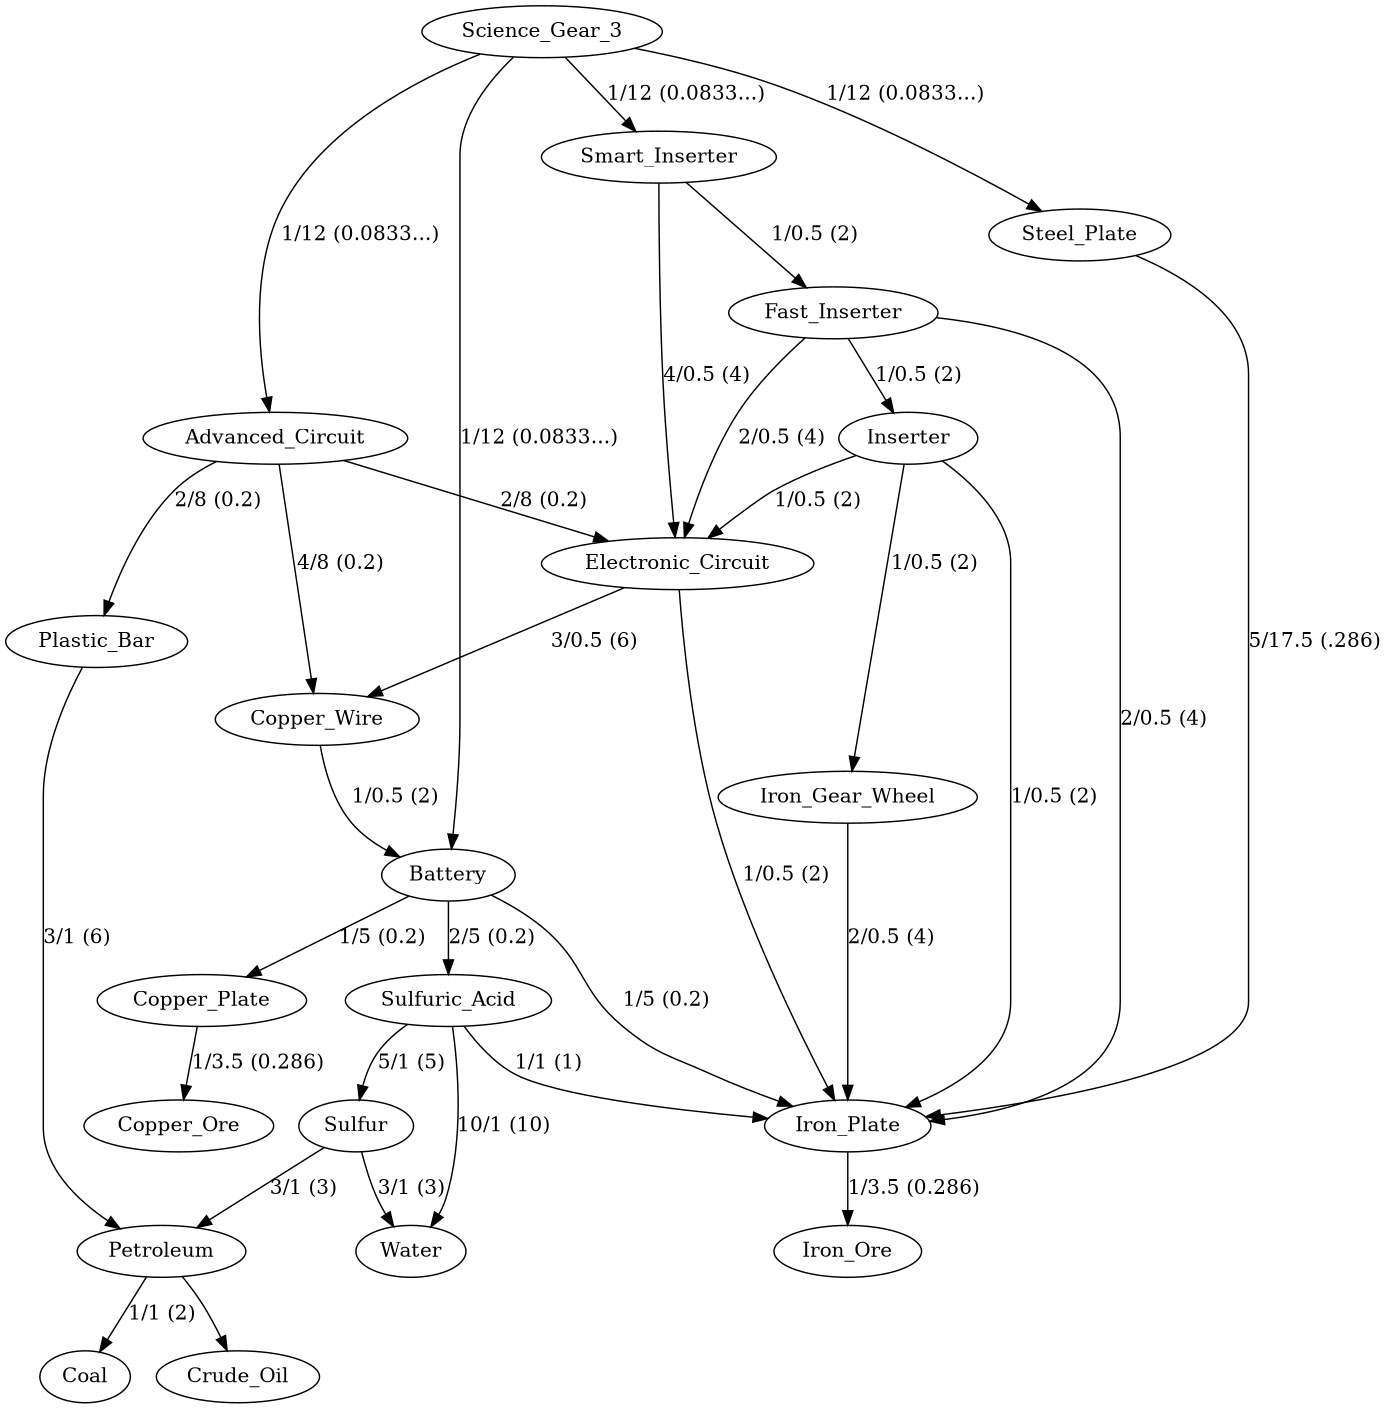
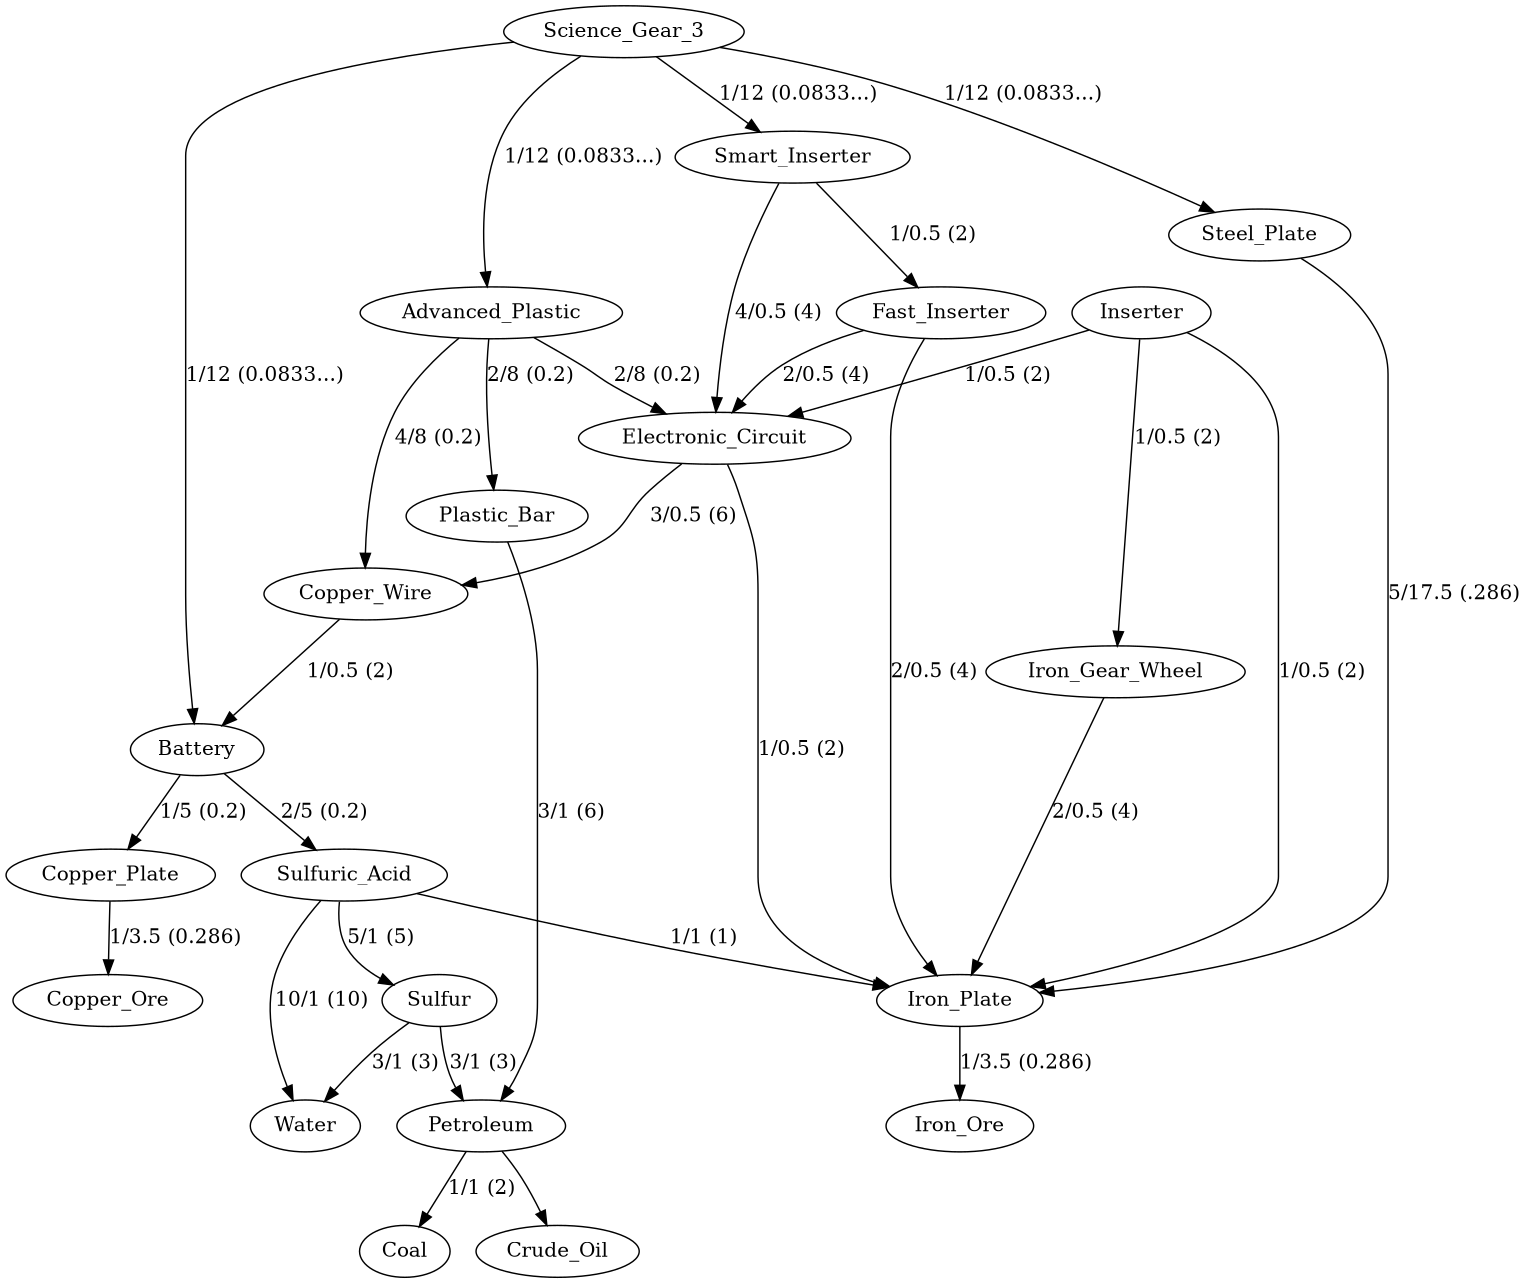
(867, 370) -> none
(275, 438) -> (491, 313)
(617, 1021) -> none
